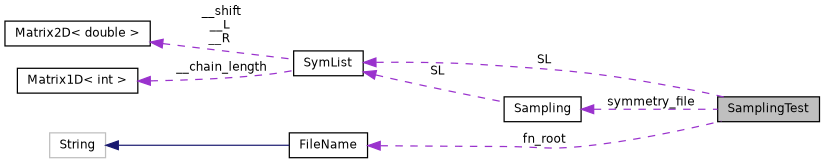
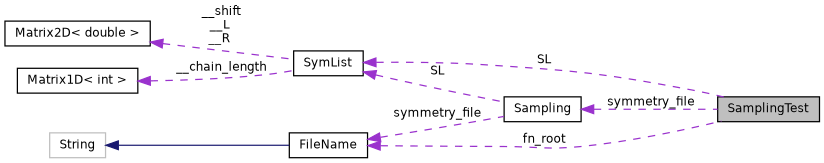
none -> (442, 127)
